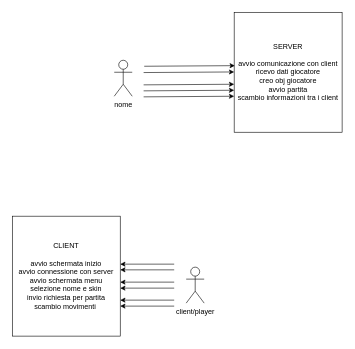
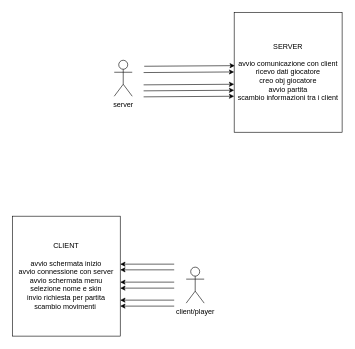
(124, 105) -> (124, 105)
